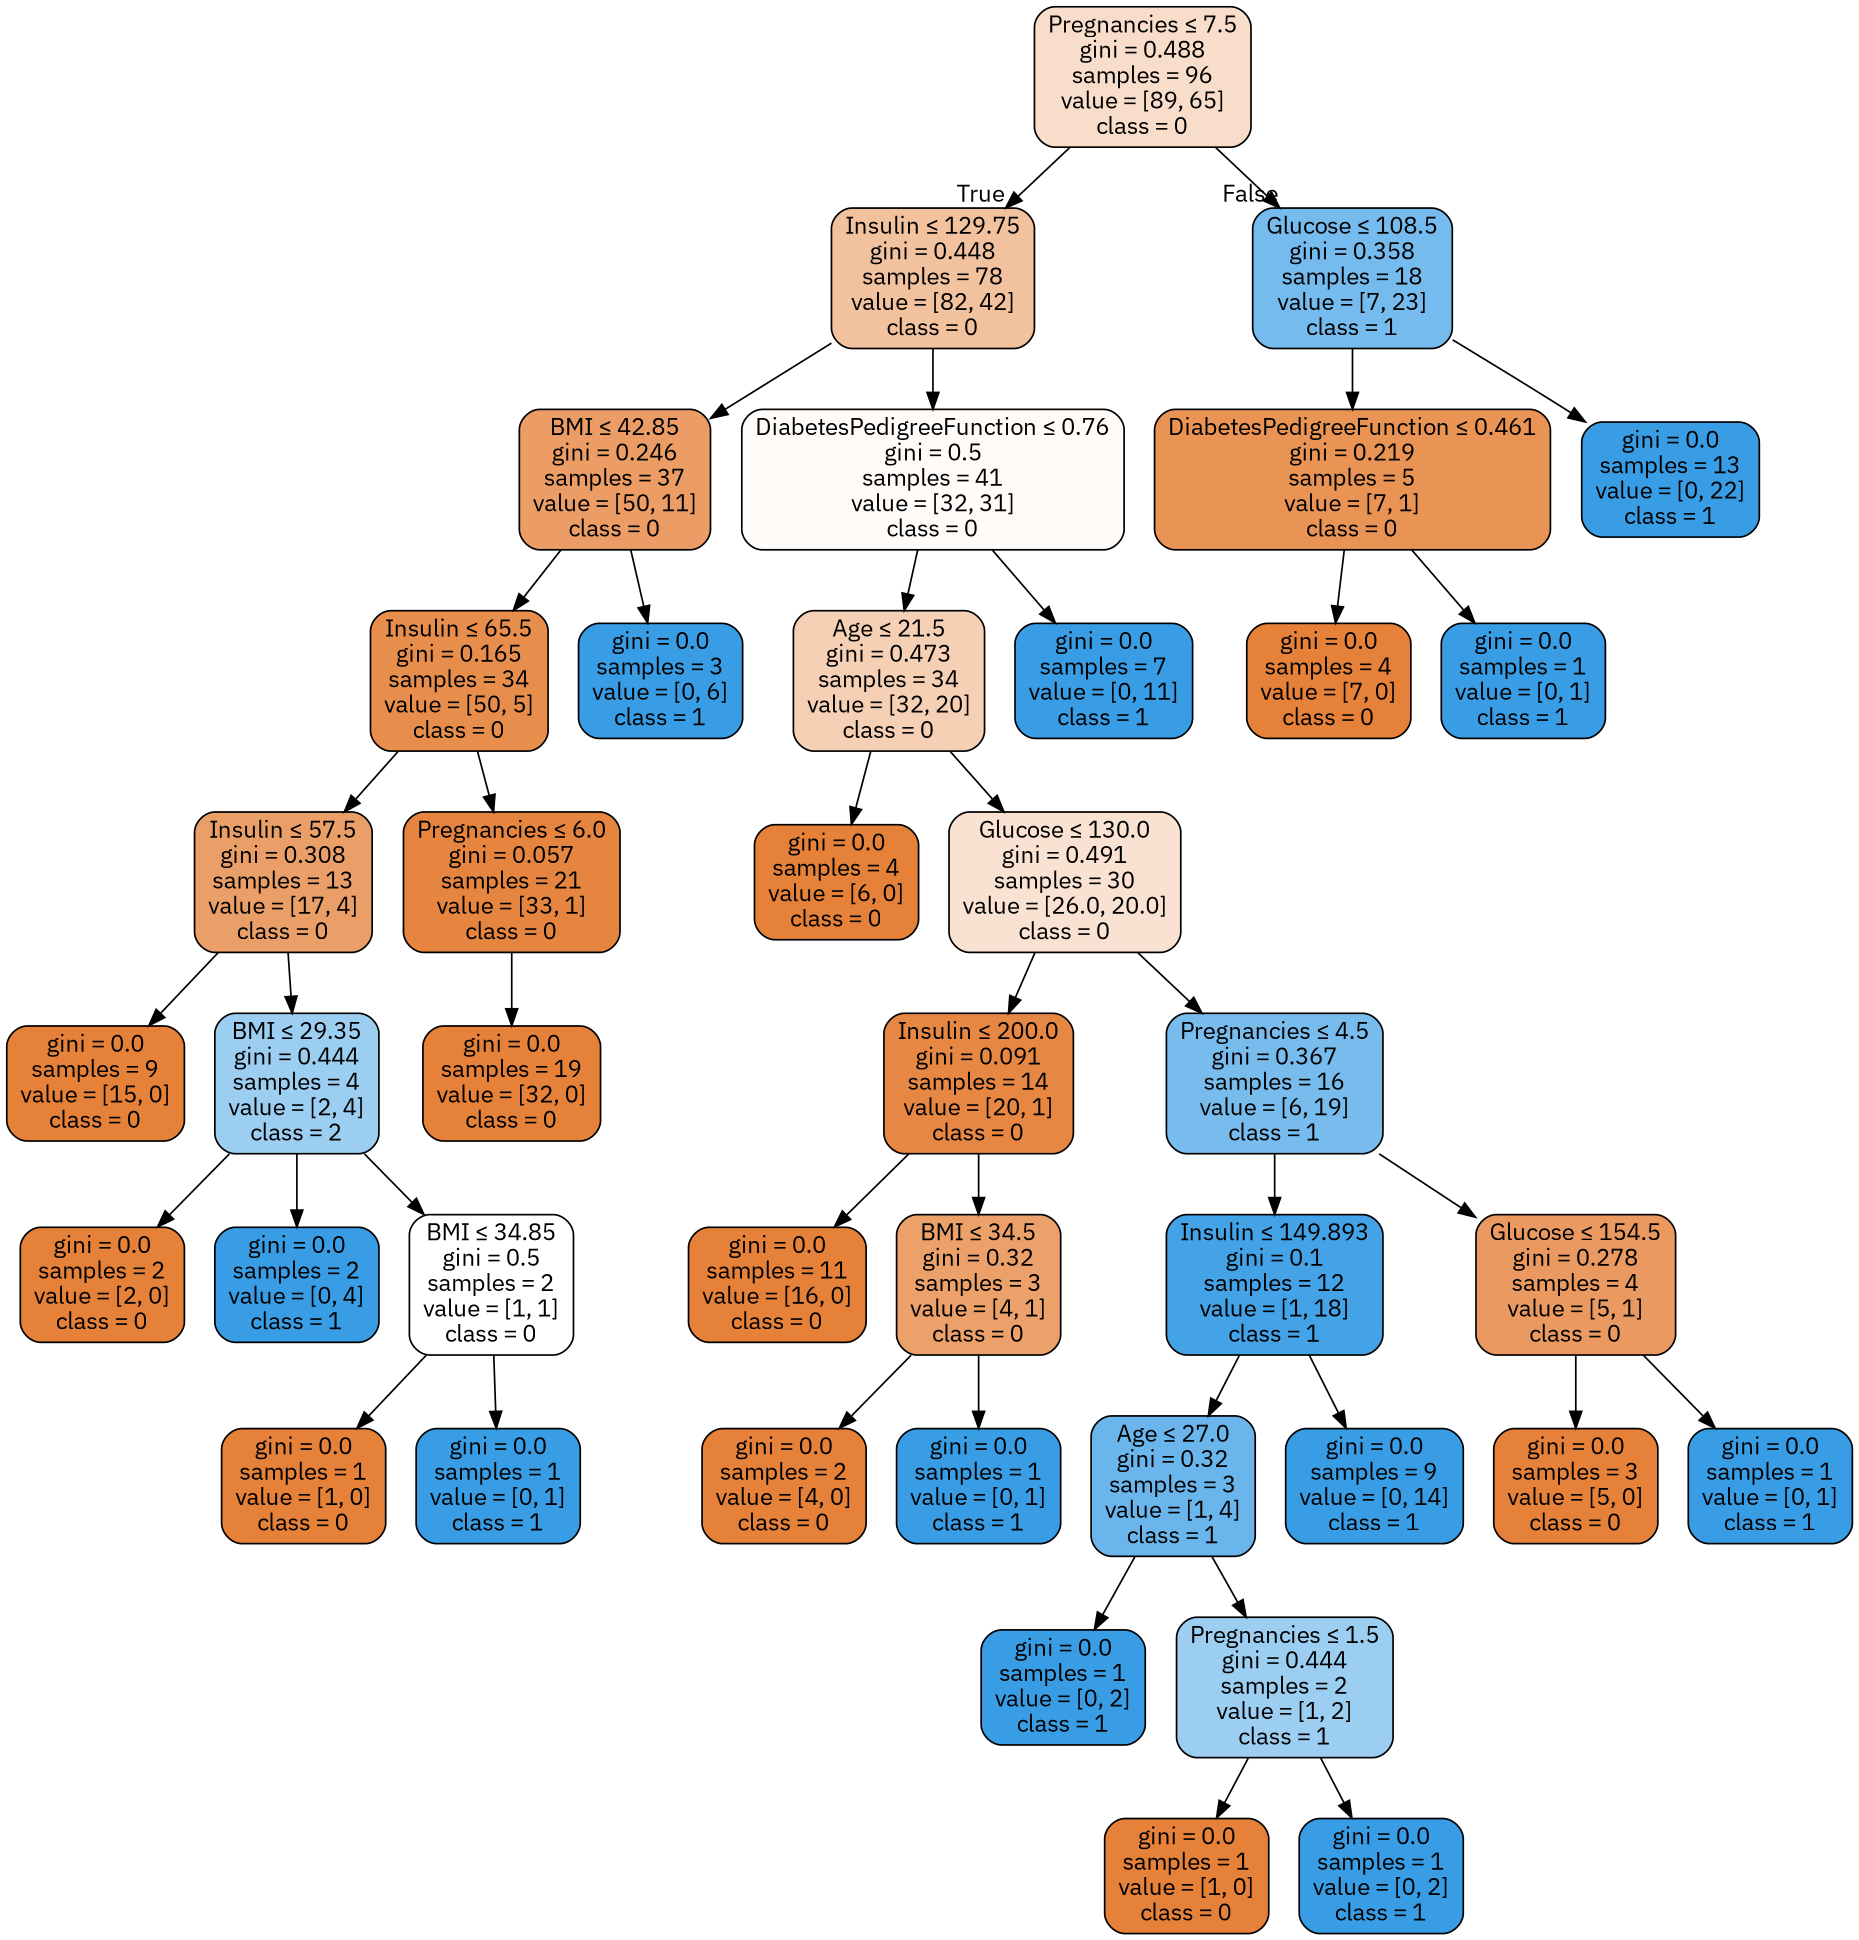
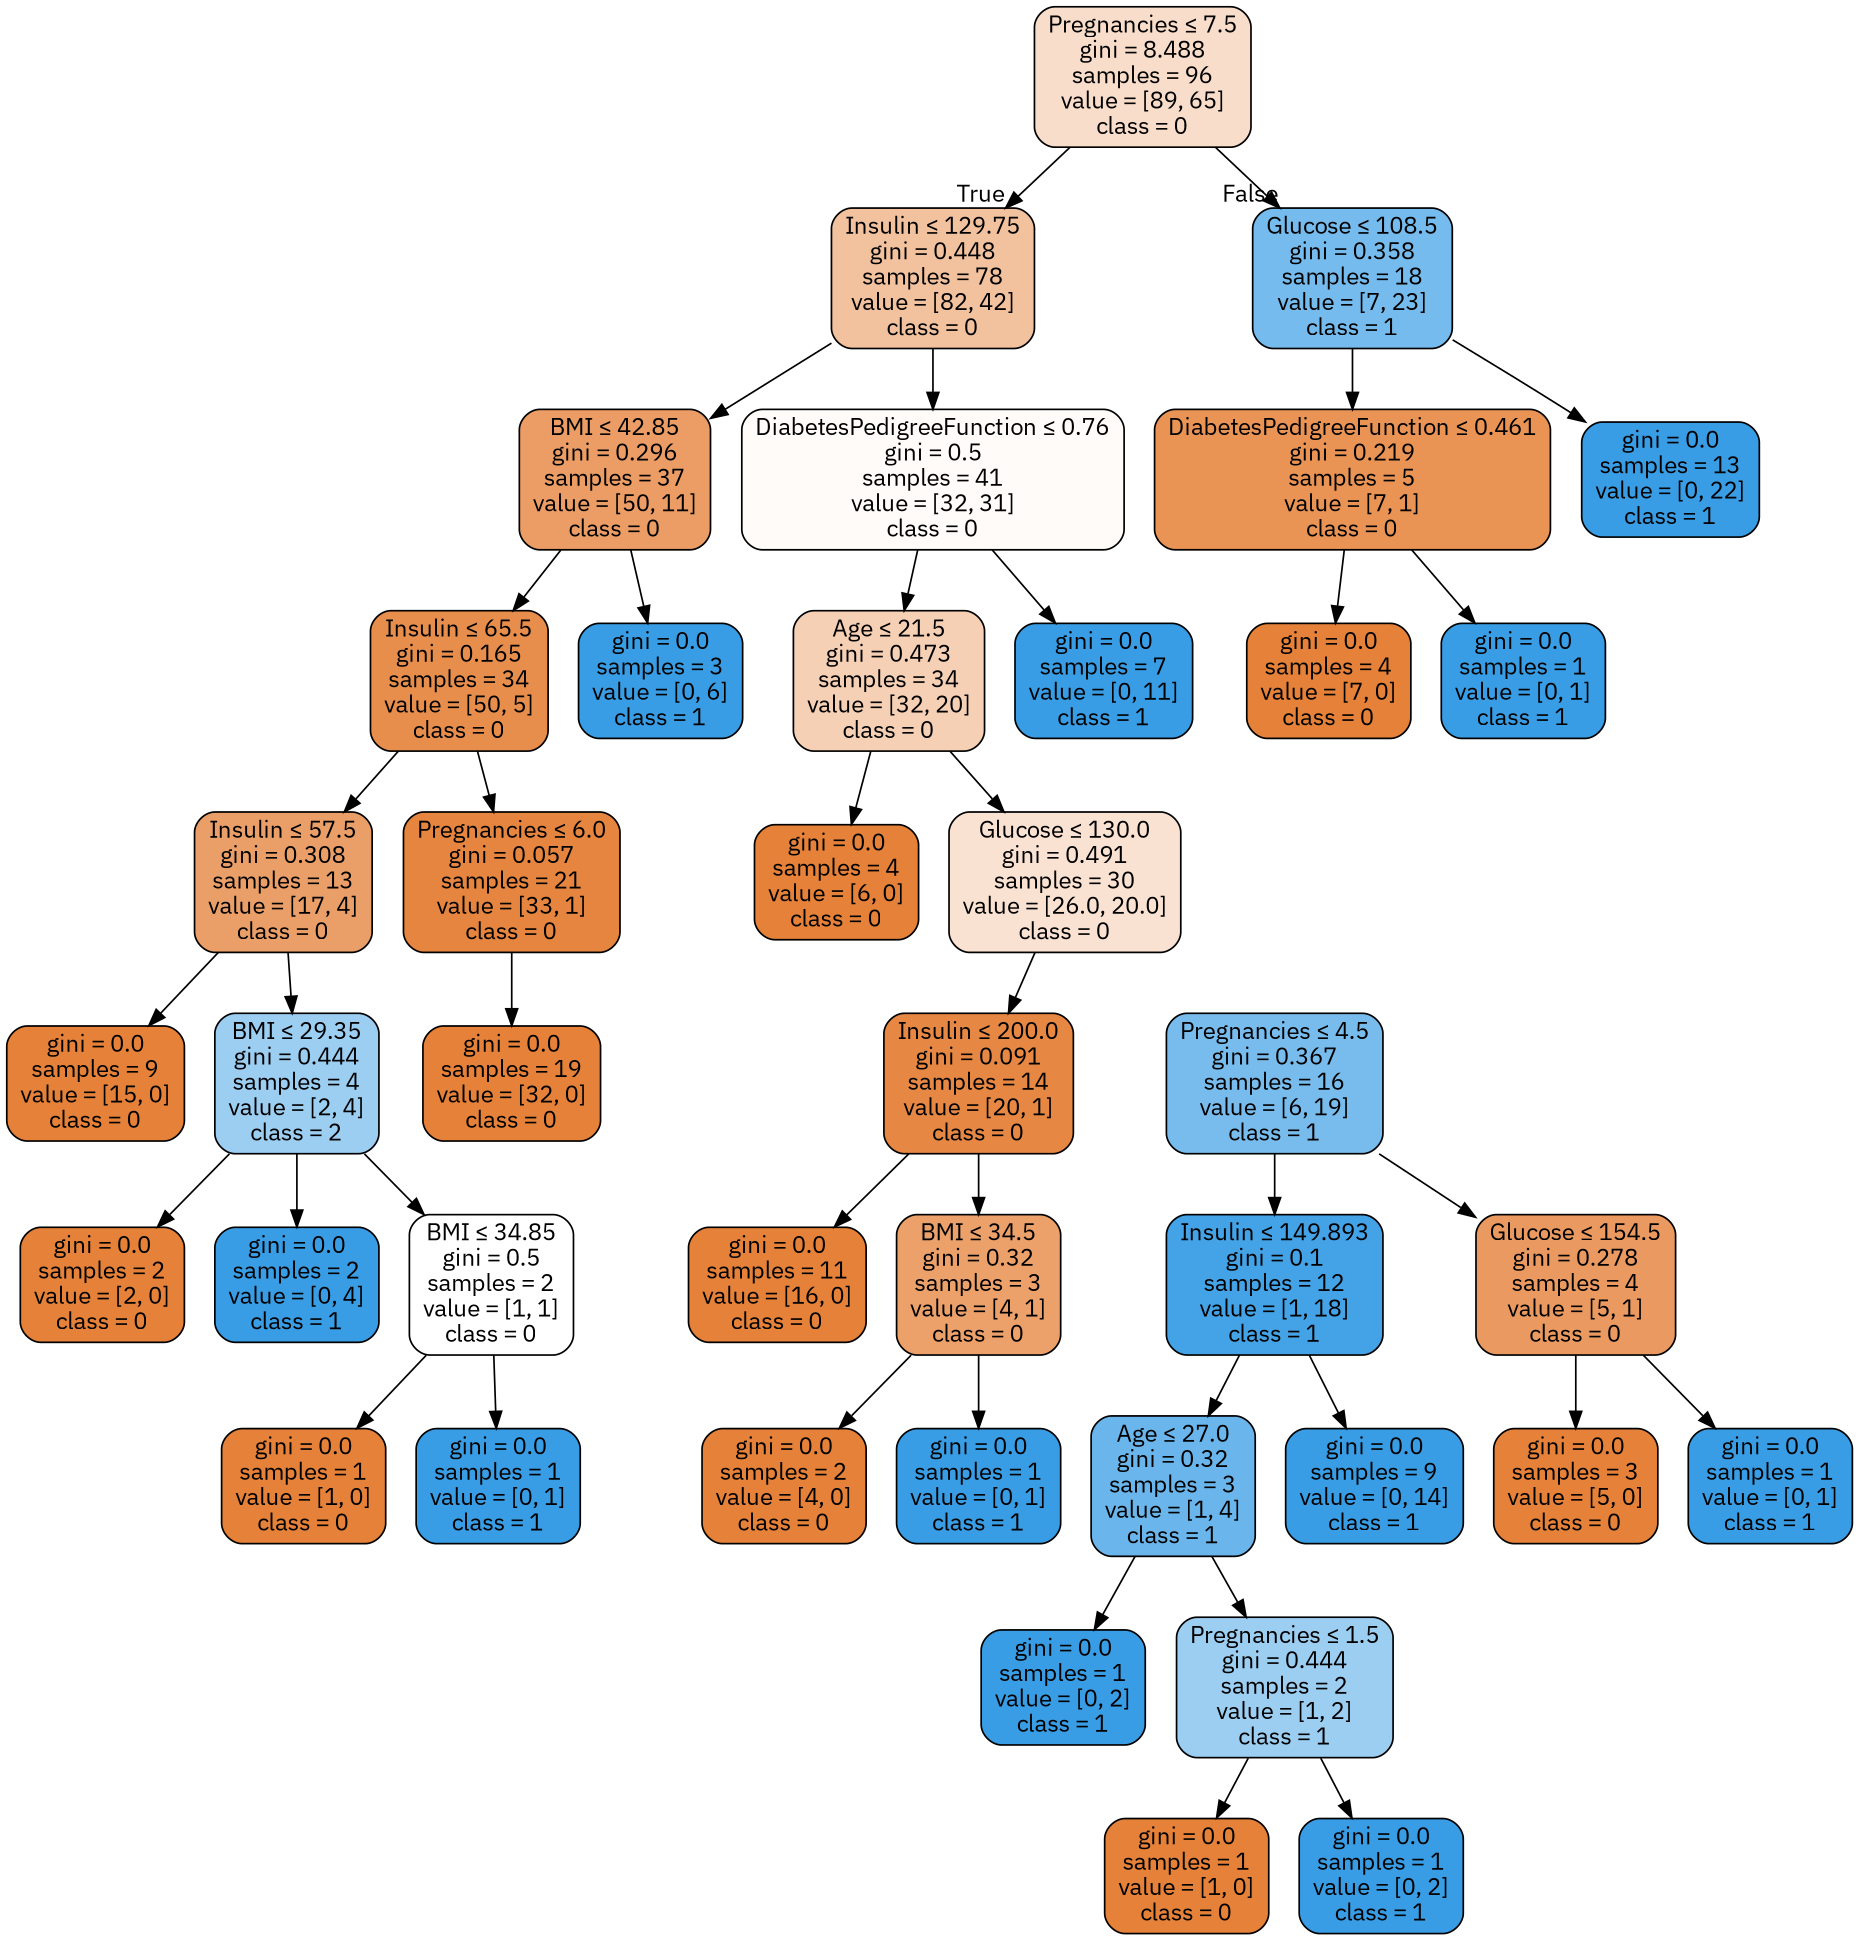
(1143, 51) -> (1143, 51)
(615, 453) -> (615, 453)
(1164, 977) -> none
